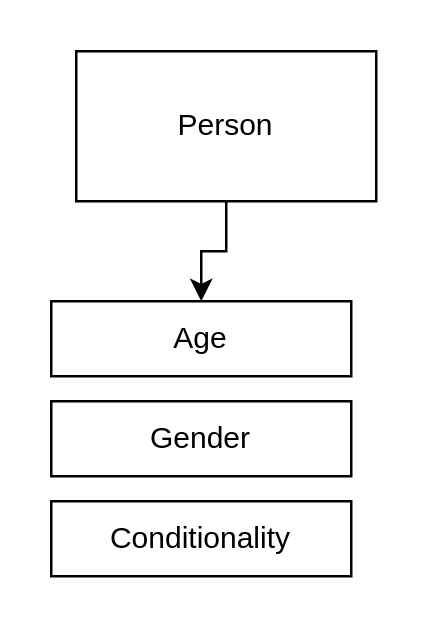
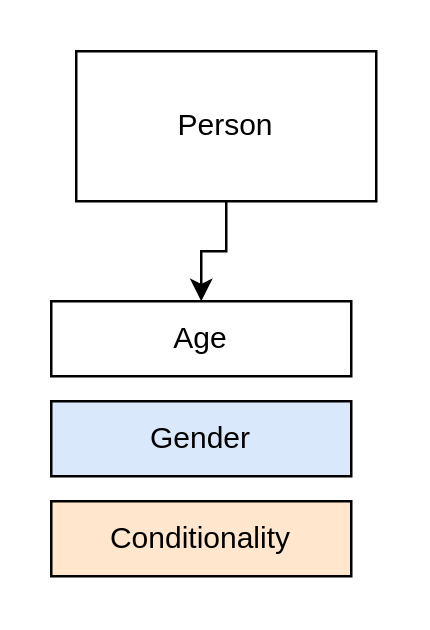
(201, 439) -> (201, 439)
(201, 539) -> (201, 539)
